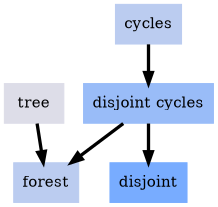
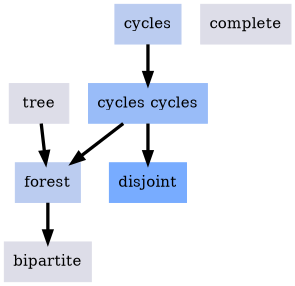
none -> (246, 24)
(148, 103) -> (148, 103)
none -> (48, 262)
